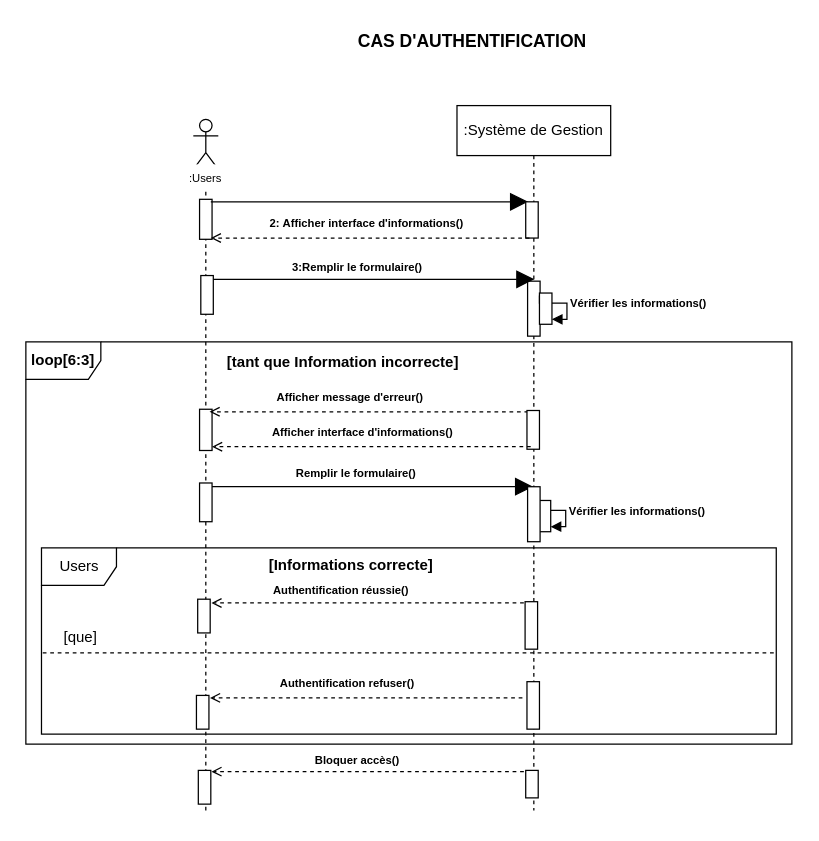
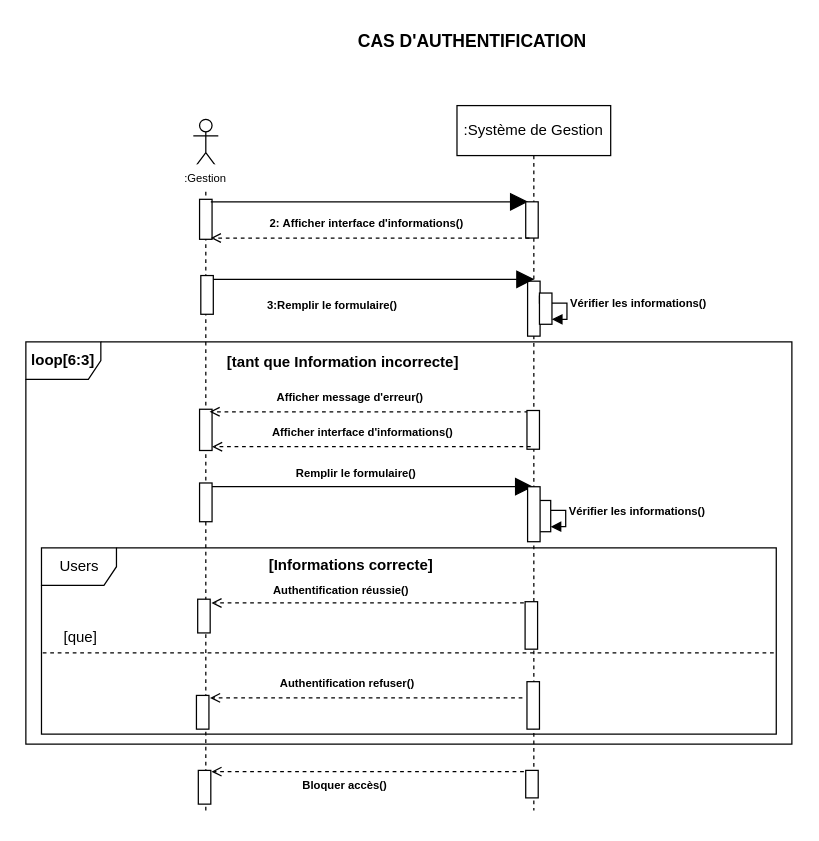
(206, 178) -> (206, 178)
(358, 266) -> (333, 304)
(358, 759) -> (345, 784)
